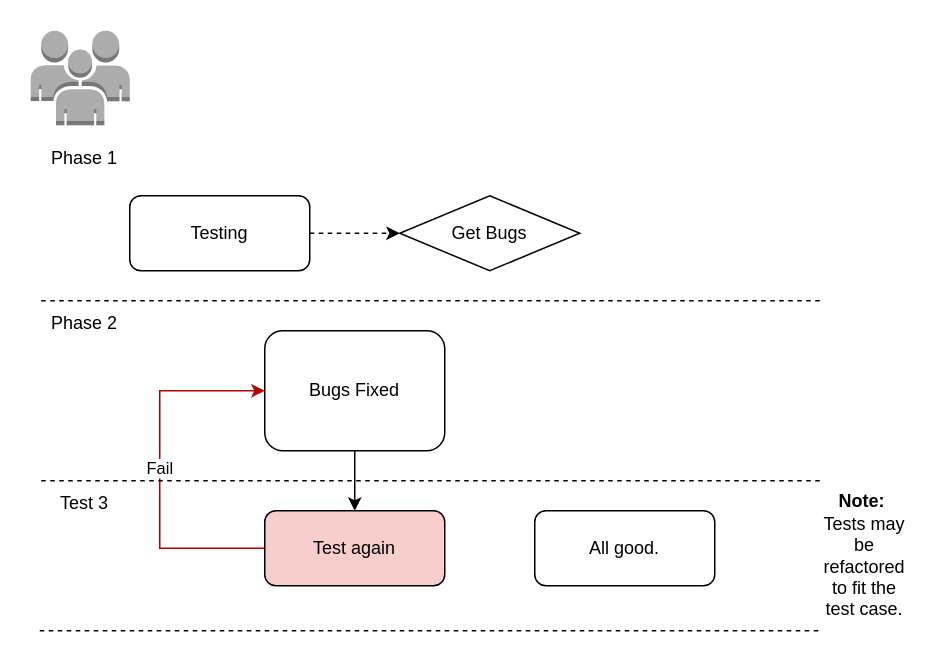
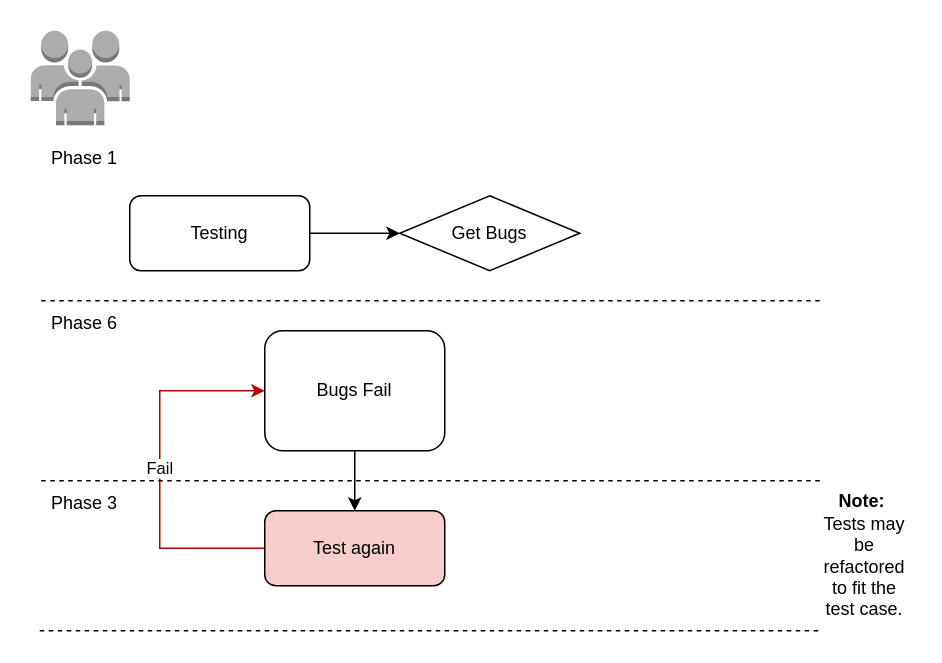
(351, 233) -> (351, 233)
(85, 323) -> (85, 323)
(355, 391) -> (355, 391)
(85, 503) -> (85, 503)
(625, 548) -> none
